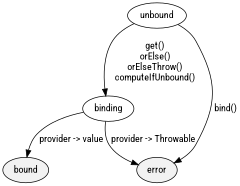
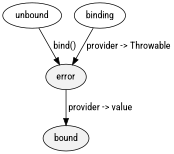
(108, 51) -> none
(50, 124) -> (66, 104)
